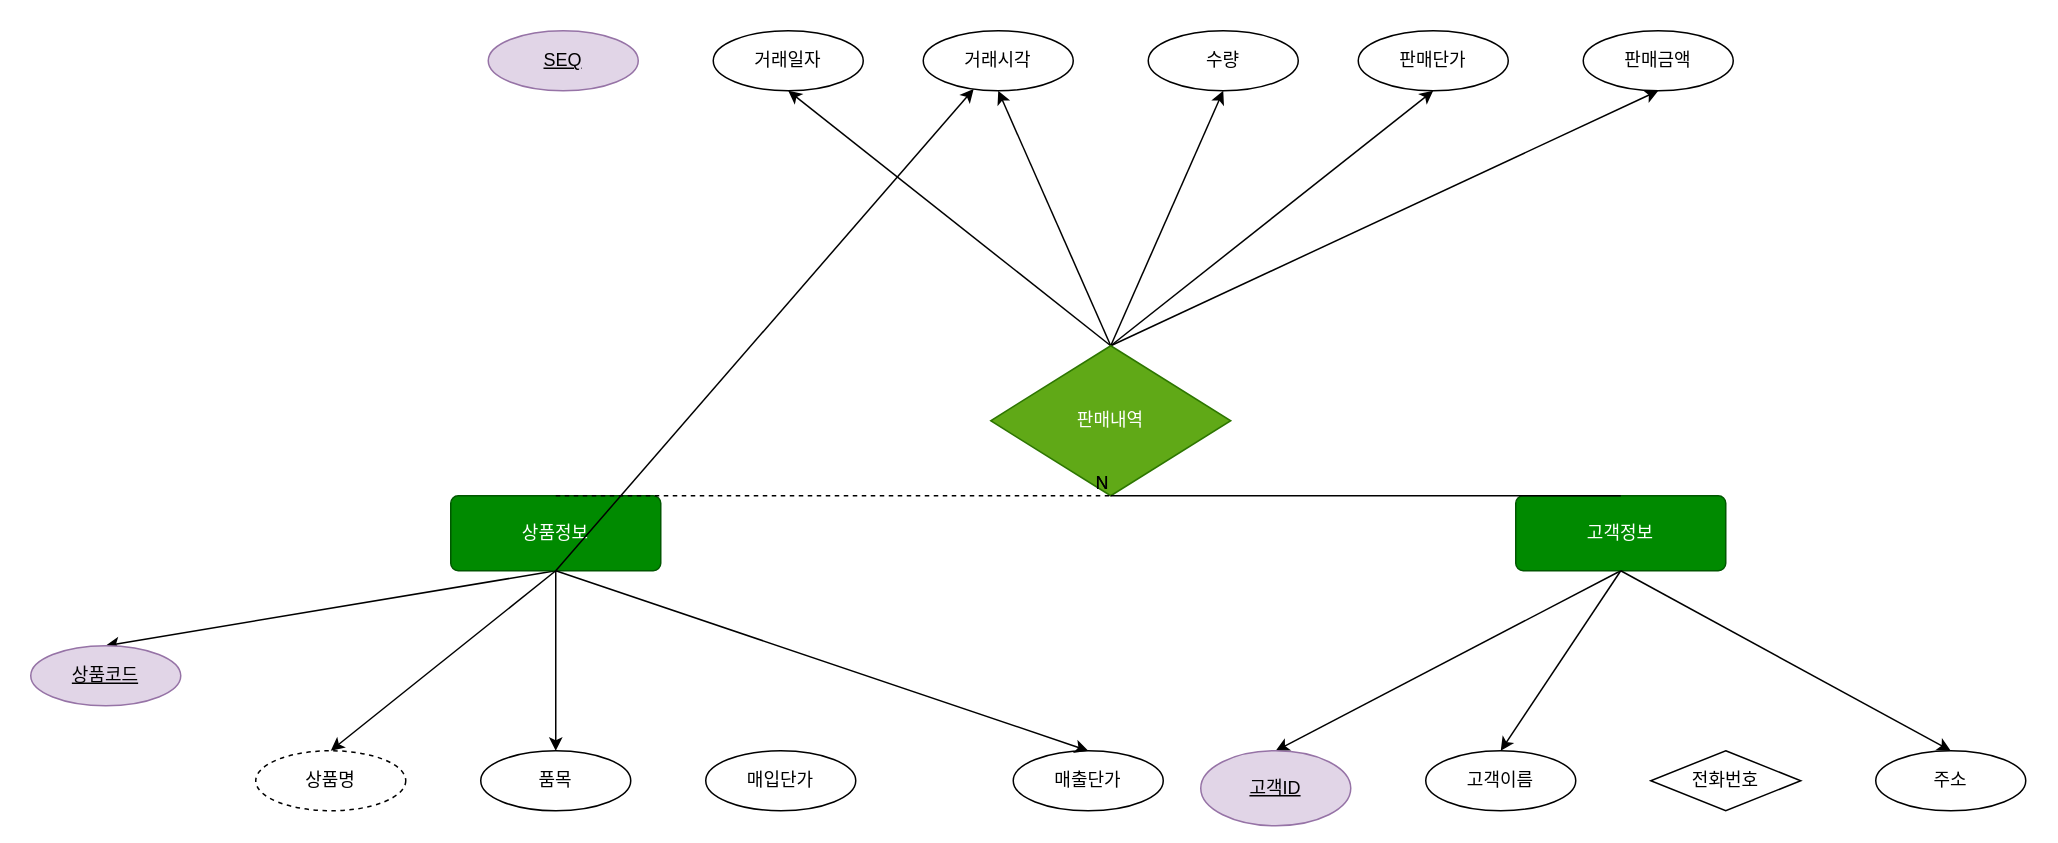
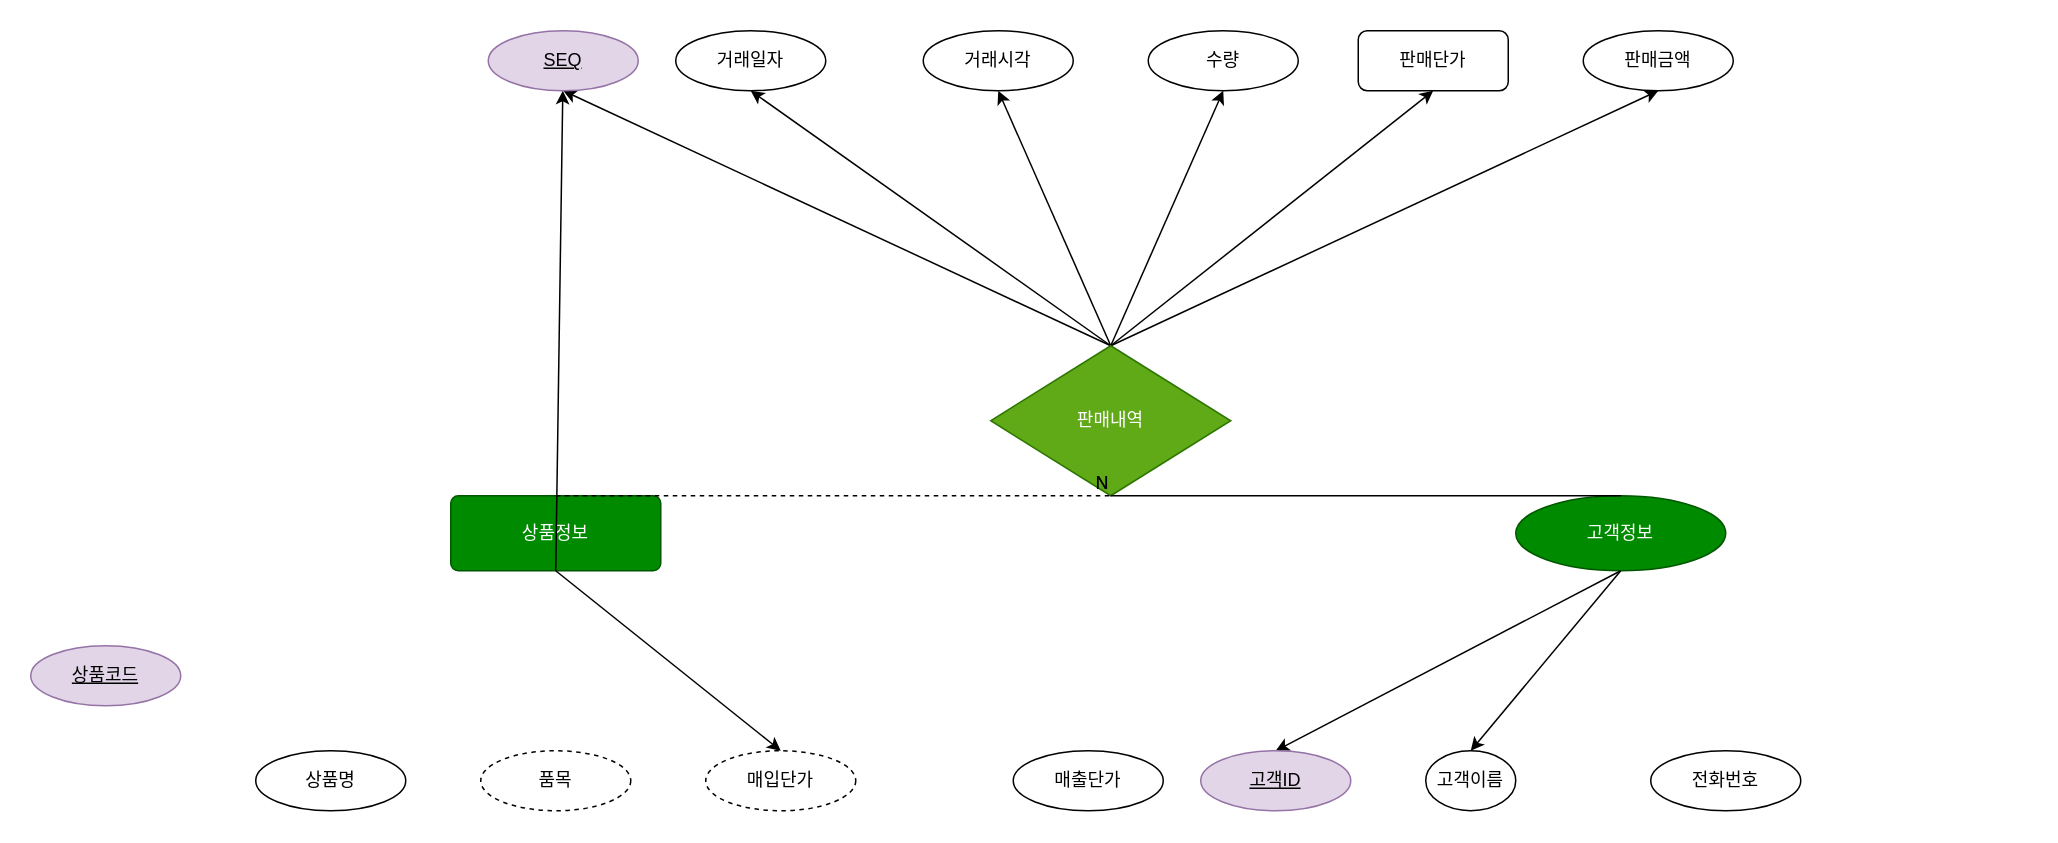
(788, 61) -> (751, 61)
(1433, 61) -> (1433, 61)
none -> (839, 219)
(762, 333) -> (666, 659)
(1621, 533) -> (1621, 533)
(332, 608) -> none
(556, 657) -> none
(446, 658) -> (559, 322)
(1782, 659) -> none
(820, 660) -> none
(331, 781) -> (331, 781)
(556, 781) -> (556, 781)
(781, 781) -> (781, 781)
(1501, 781) -> (1471, 781)
(1726, 781) -> (1726, 781)
(1951, 781) -> none
(1276, 788) -> (1276, 781)
